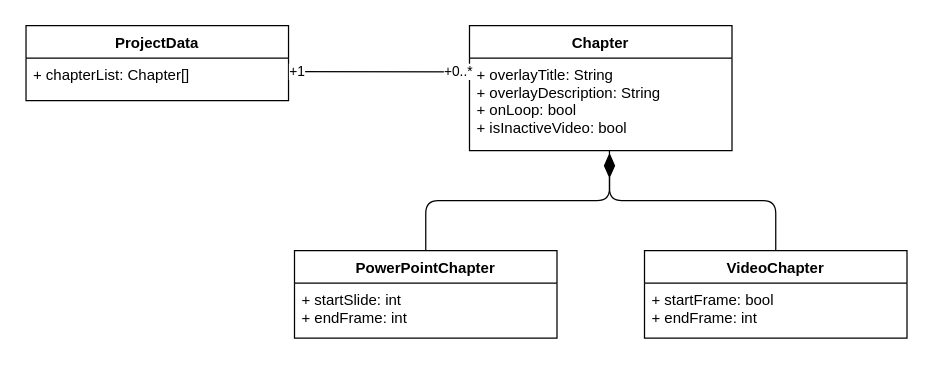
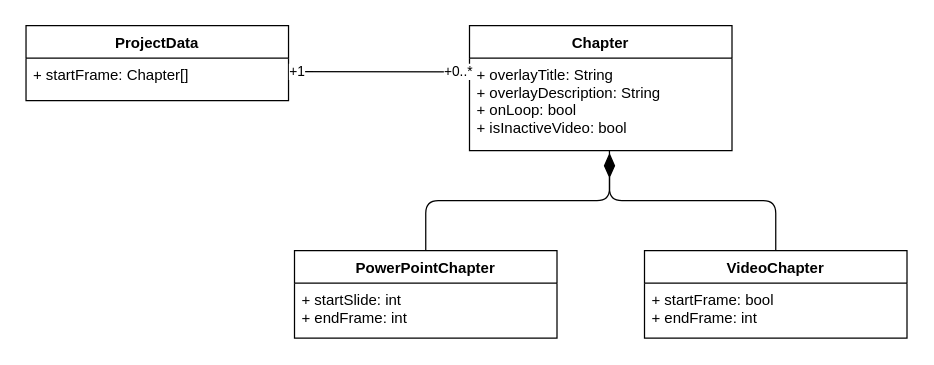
(126, 75) -> (124, 75)
